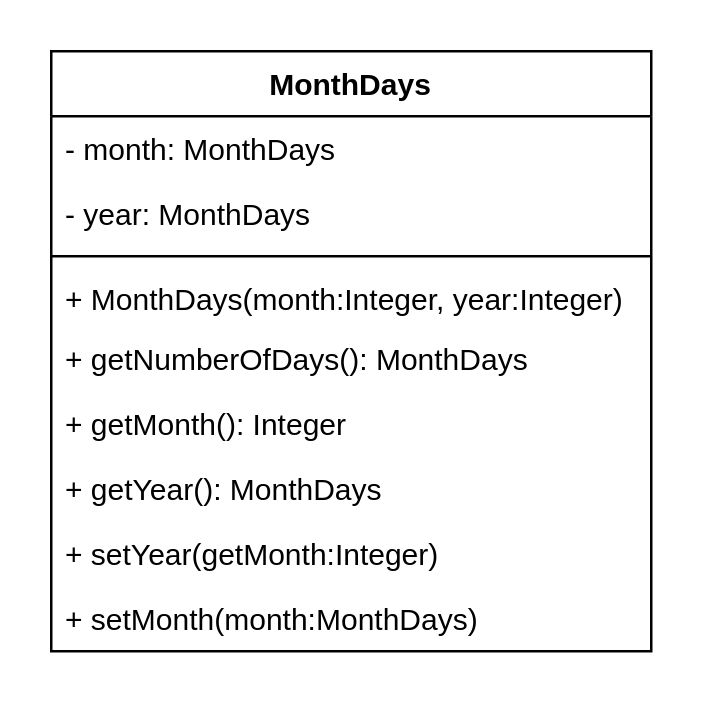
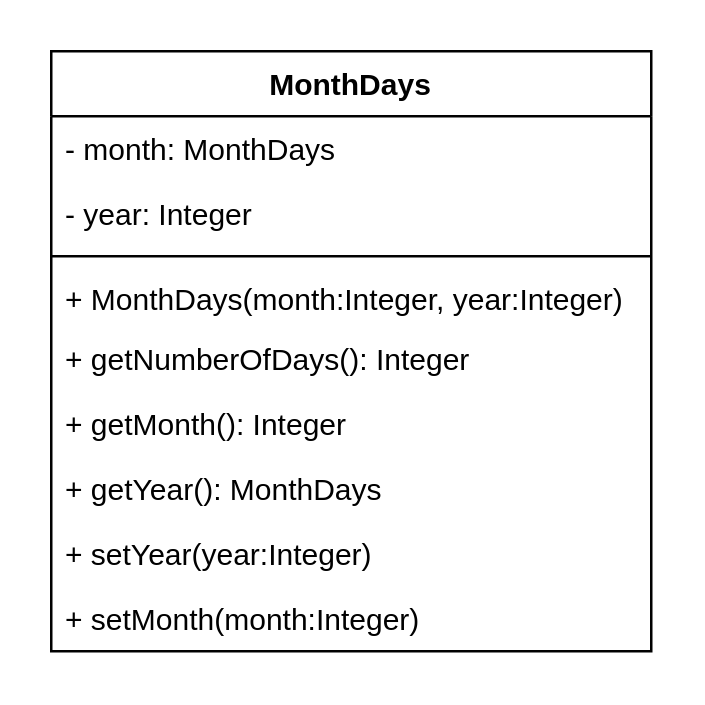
(196, 215) -> (179, 215)
(305, 360) -> (289, 360)
(284, 555) -> (250, 555)
(284, 620) -> (267, 620)
